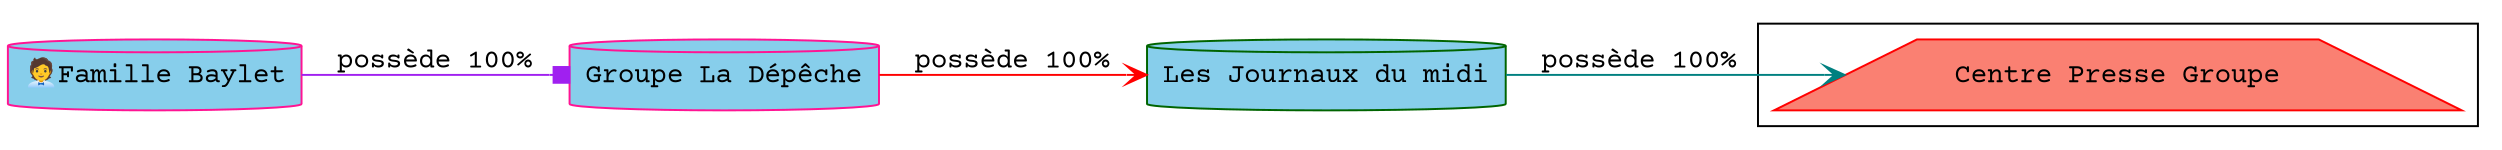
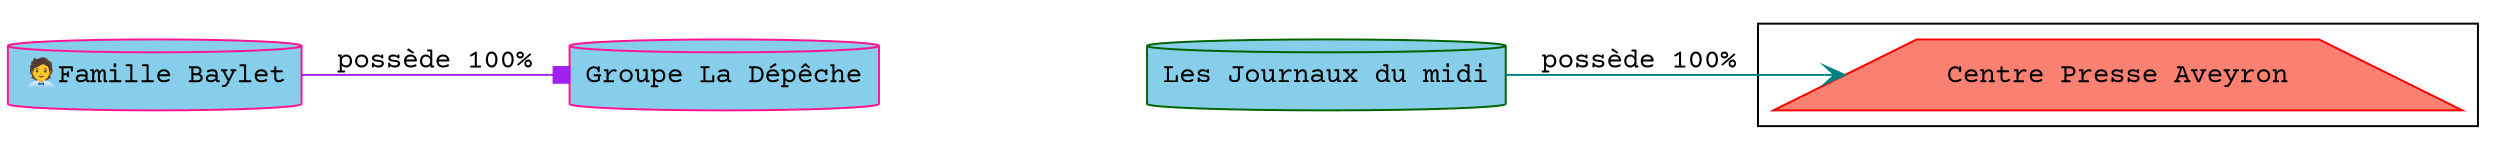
(1003, 75) -> none
(2118, 75) -> (2118, 75)
